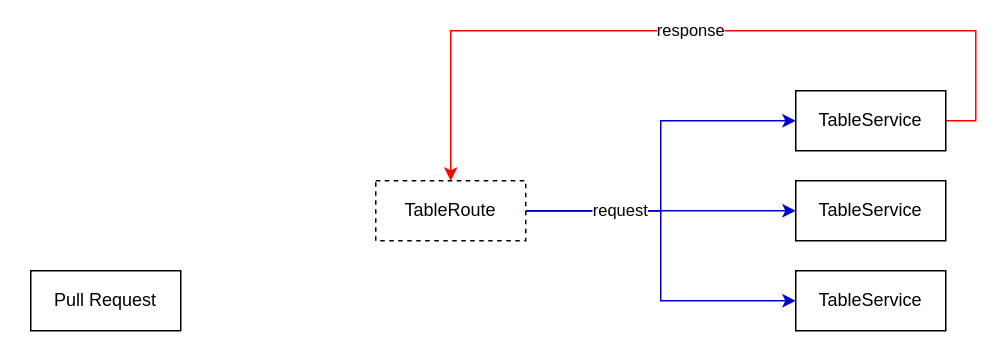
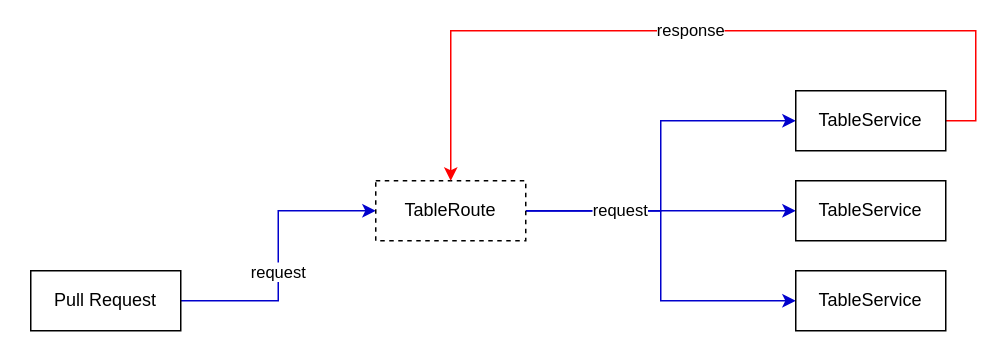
none -> (278, 261)
